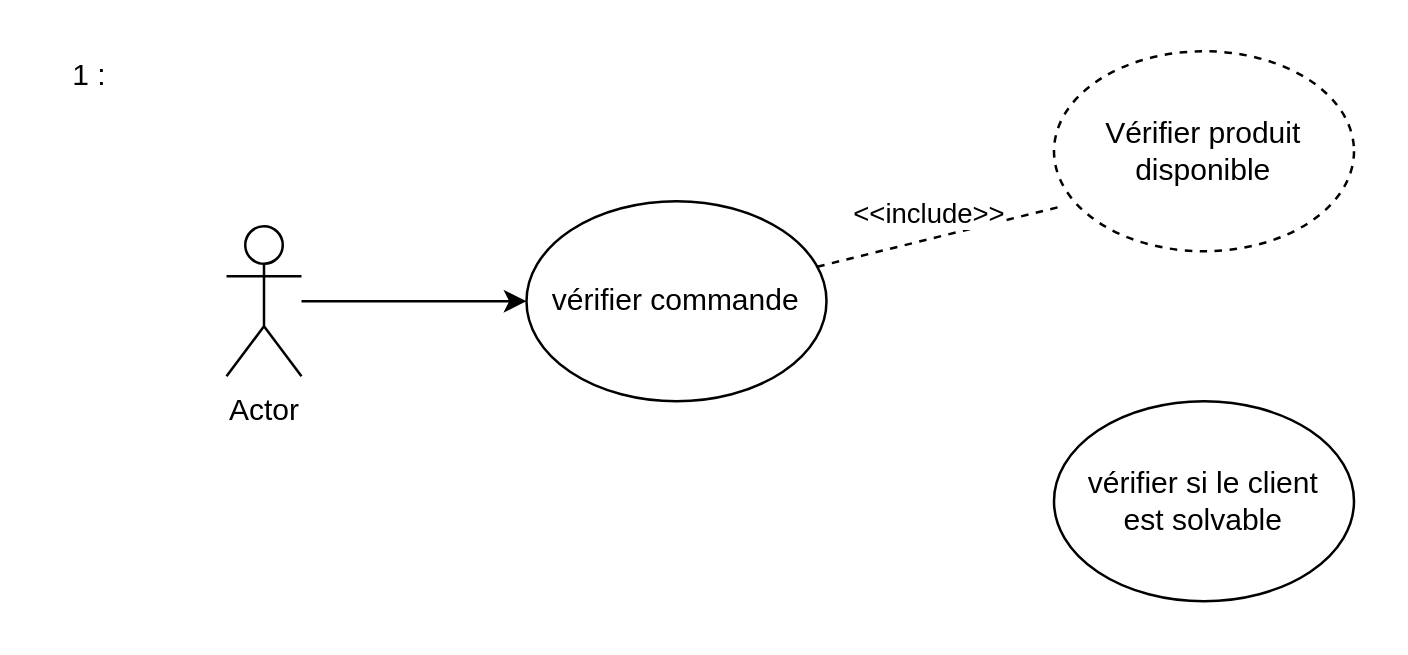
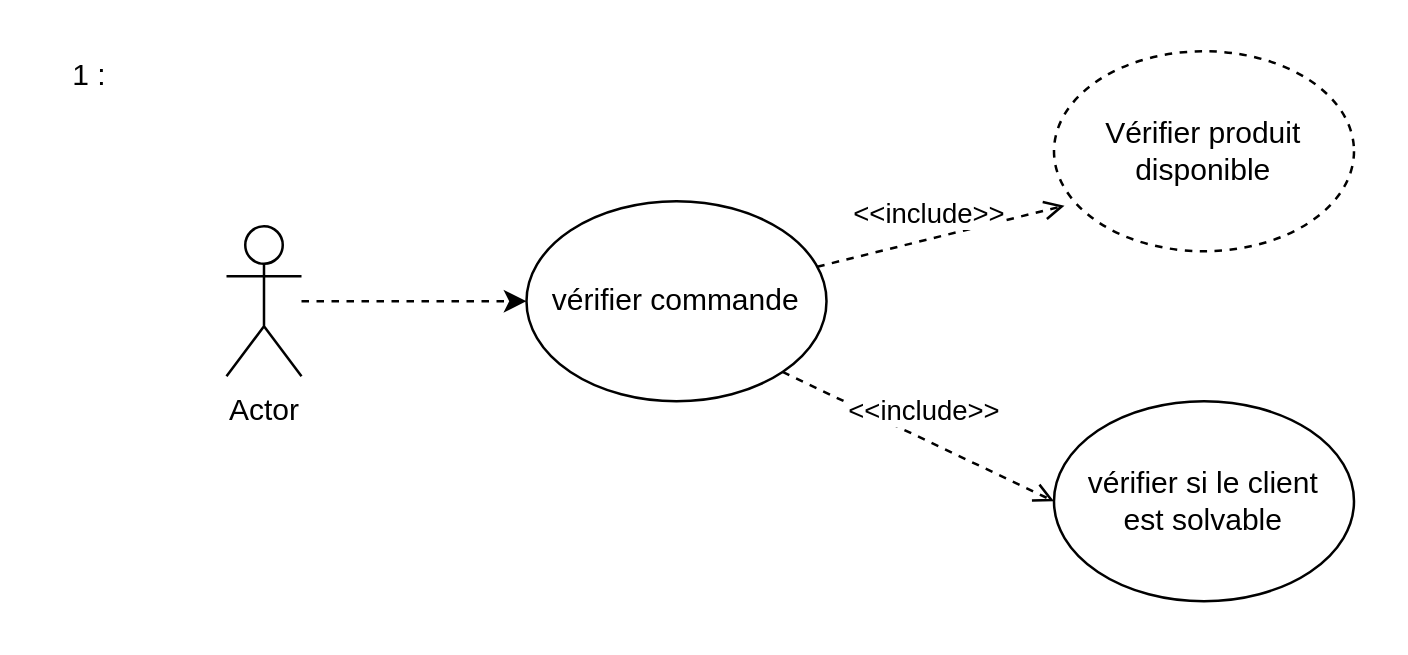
(1057, 207) -> (1055, 208)
(407, 301) -> (407, 301)
none -> (975, 464)
